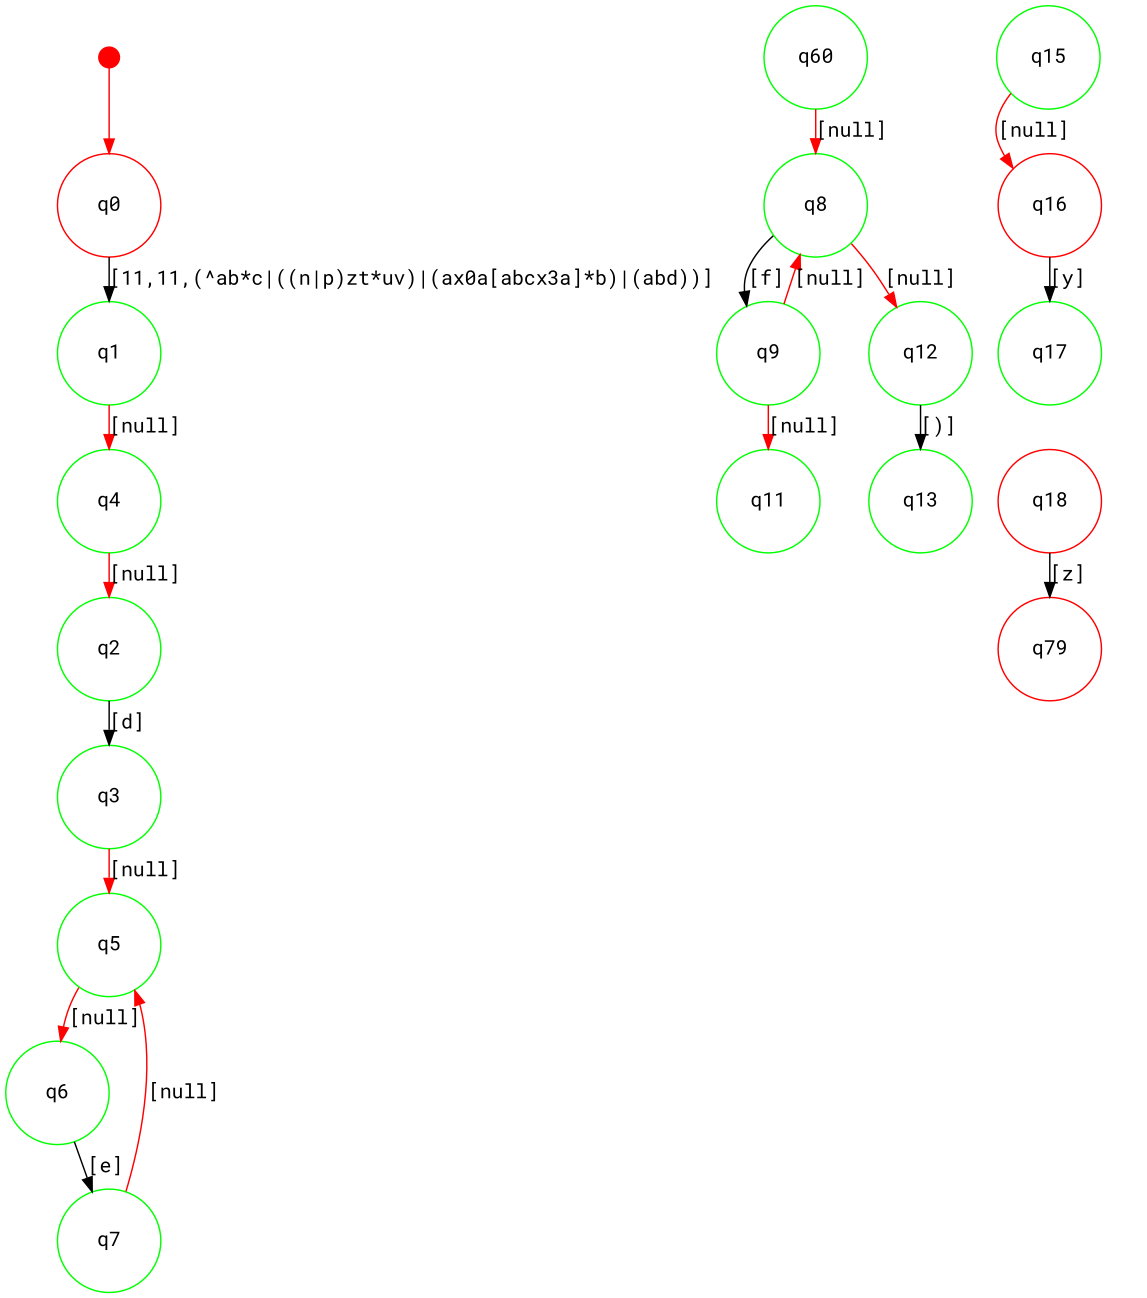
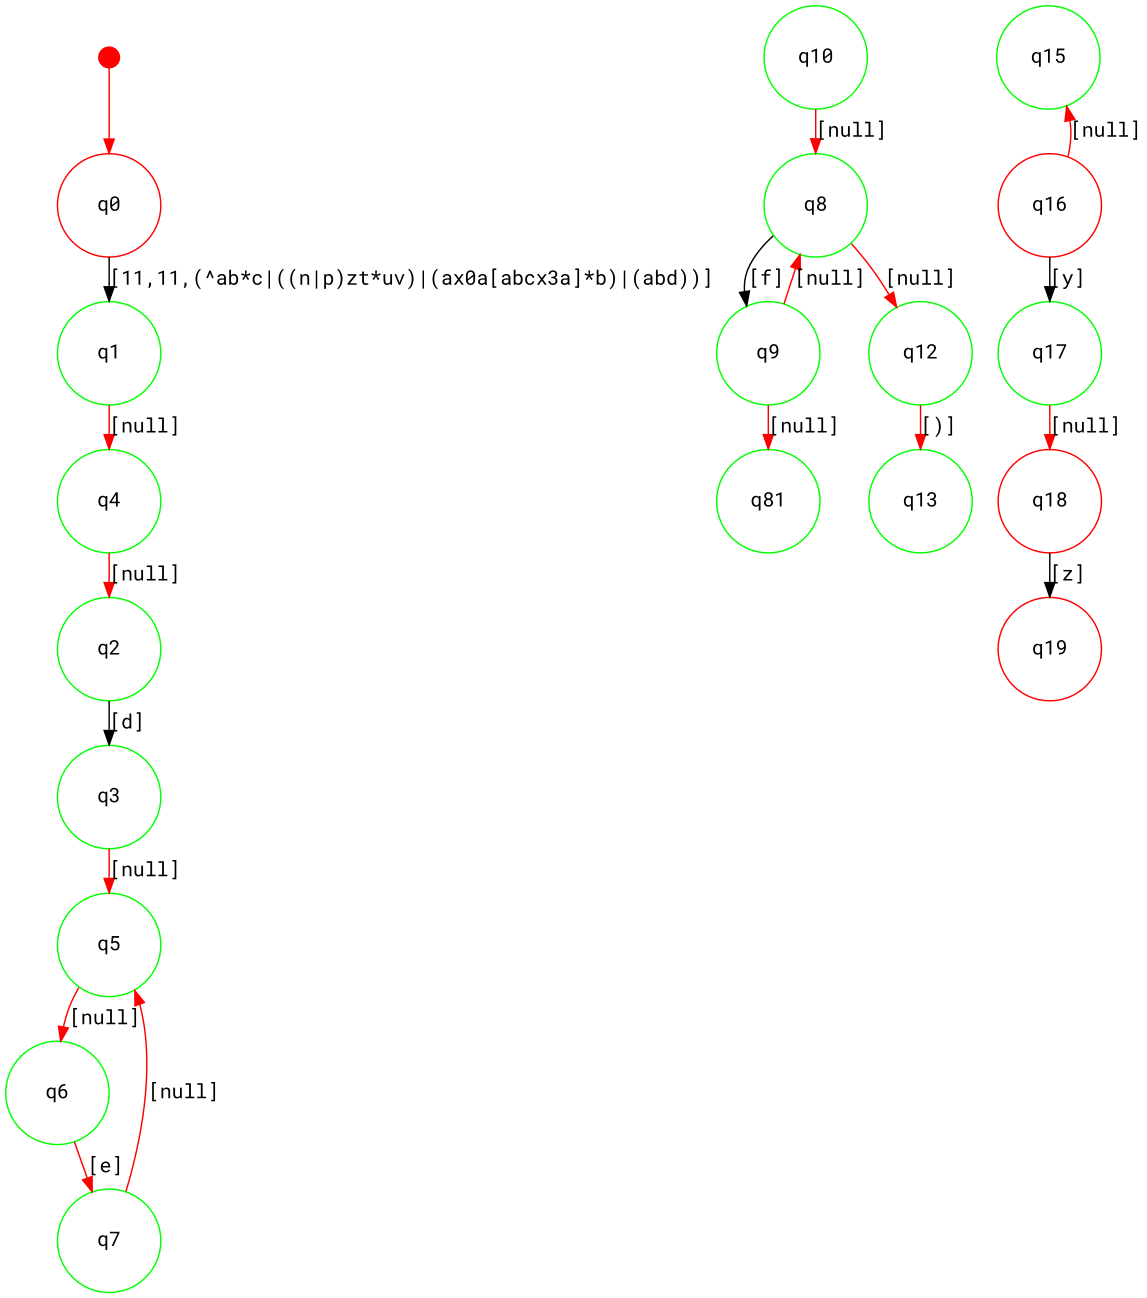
(816, 57) -> (816, 57)
(996, 124) -> (1071, 138)
(921, 420) -> (921, 420)
none -> (1050, 420)
(768, 501) -> (768, 501)
(1050, 649) -> (1050, 649)
(81, 1160) -> (81, 1160)
